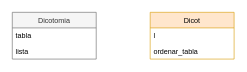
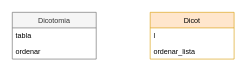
(24, 52) -> (30, 52)
(179, 52) -> (178, 52)
